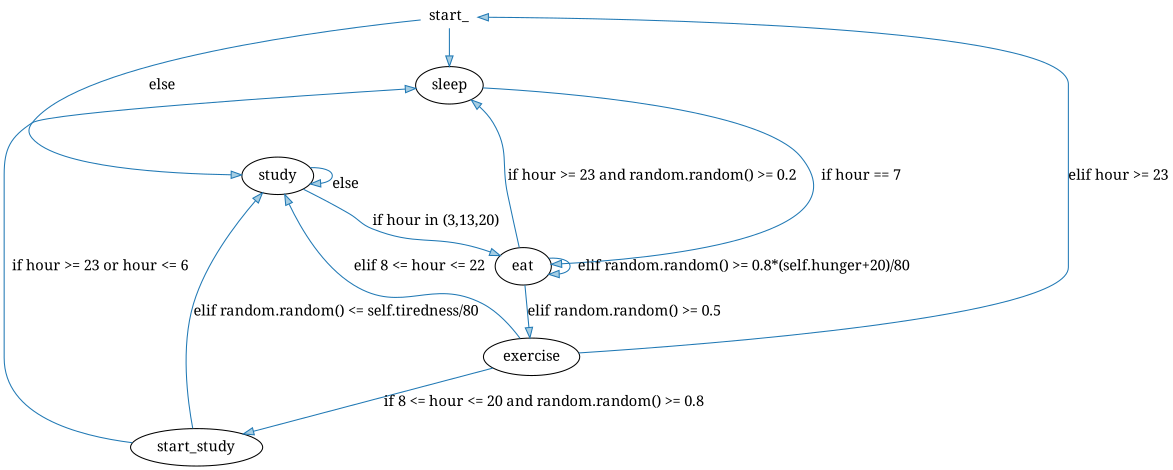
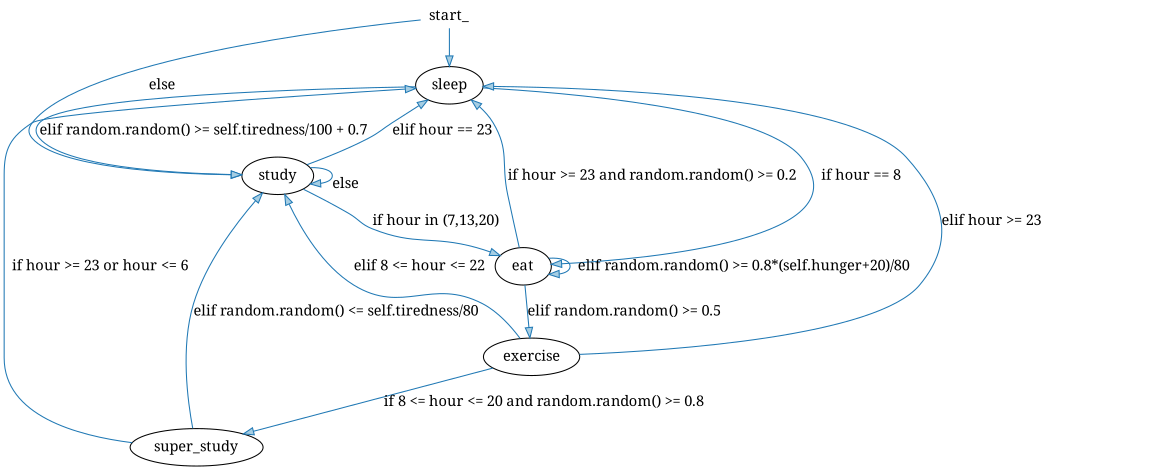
none -> (119, 103)
(1068, 132) -> (927, 186)
none -> (365, 140)
(858, 176) -> (858, 176)
(436, 221) -> (436, 221)
(197, 447) -> (197, 447)
